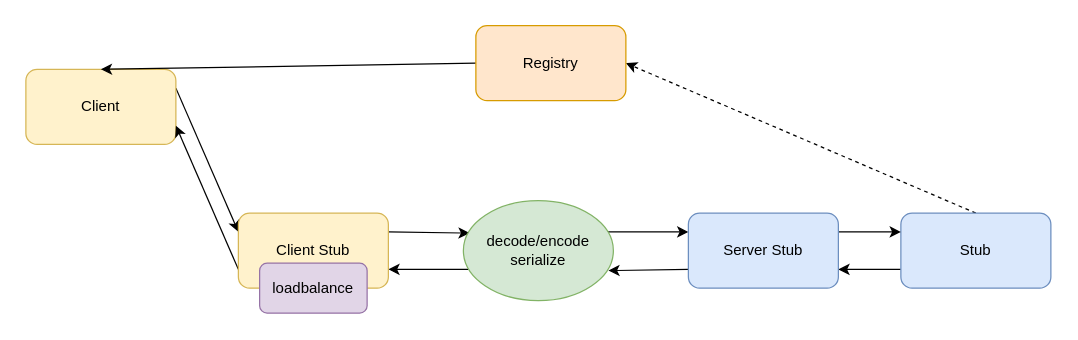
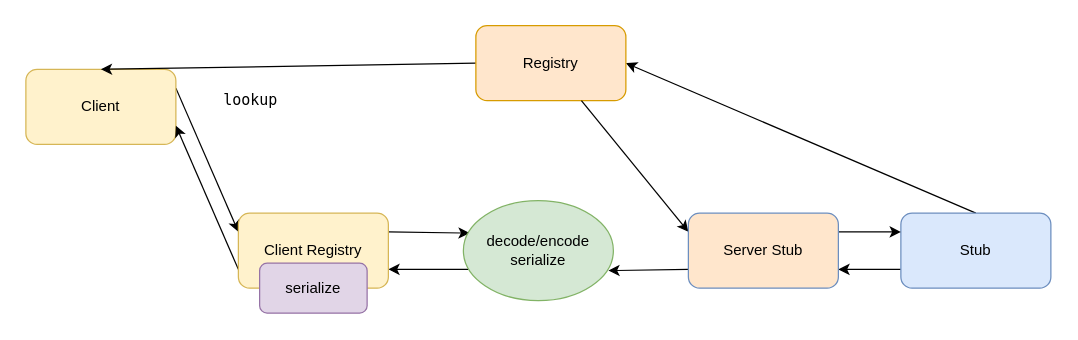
none -> (251, 101)
(803, 139) -> (803, 139)
(644, 232) -> (632, 164)
(313, 251) -> (313, 251)
(763, 251) -> (763, 251)
(313, 288) -> (313, 288)
